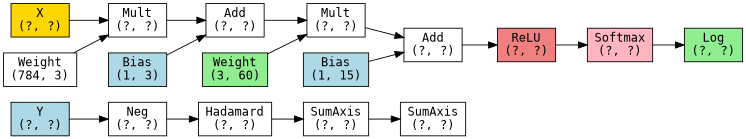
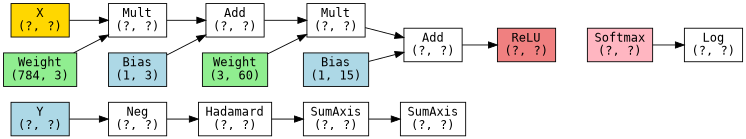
(567, 45) -> none
(713, 45) -> (713, 45)
(40, 70) -> (40, 70)
